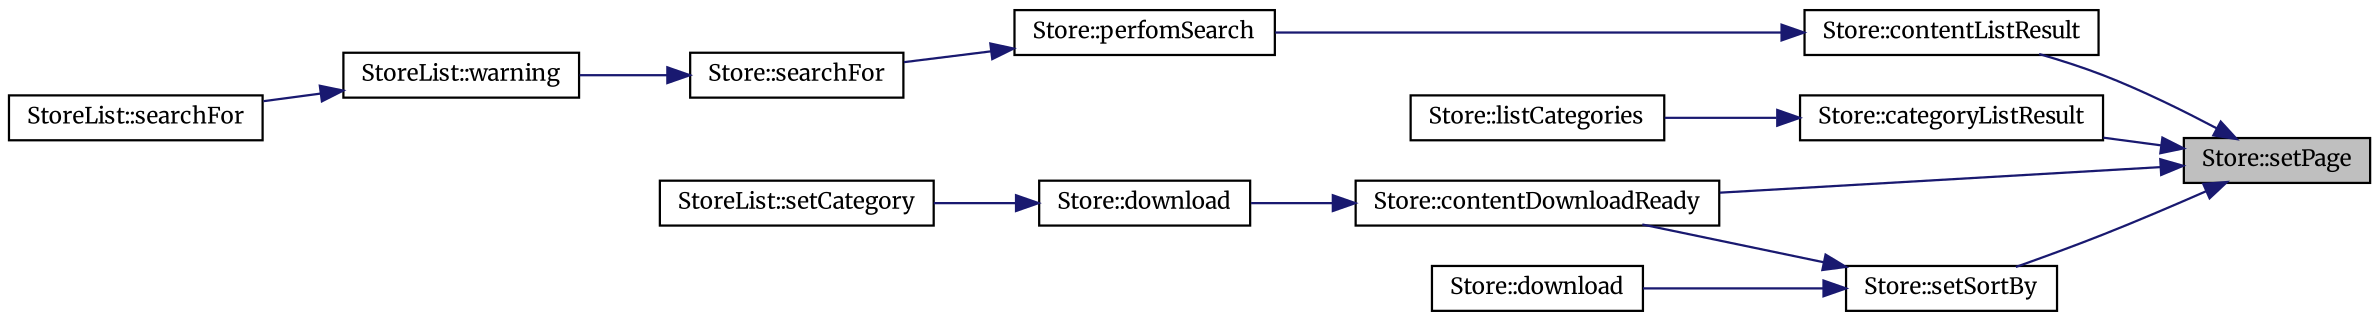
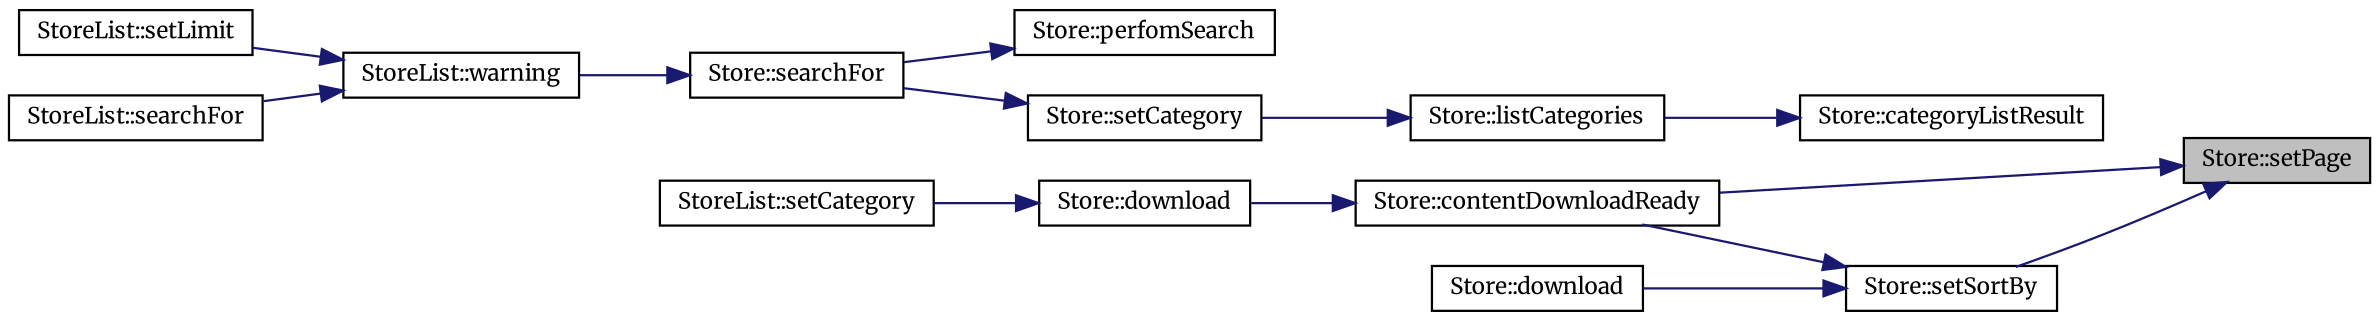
none -> (136, 33)
(1952, 33) -> none
none -> (1145, 118)
(2132, 142) -> none
